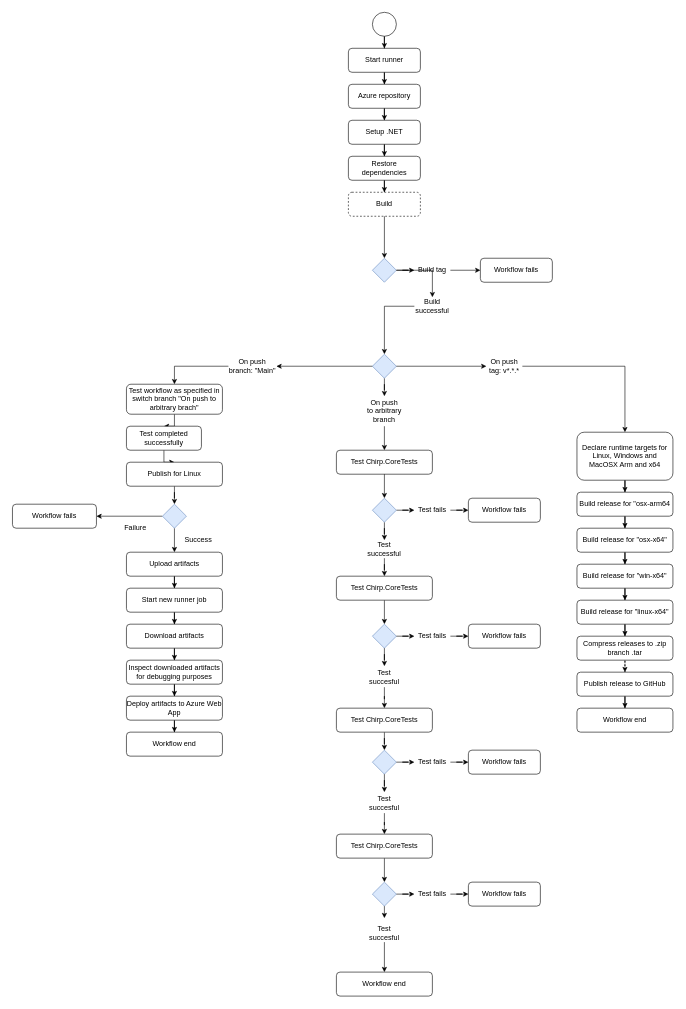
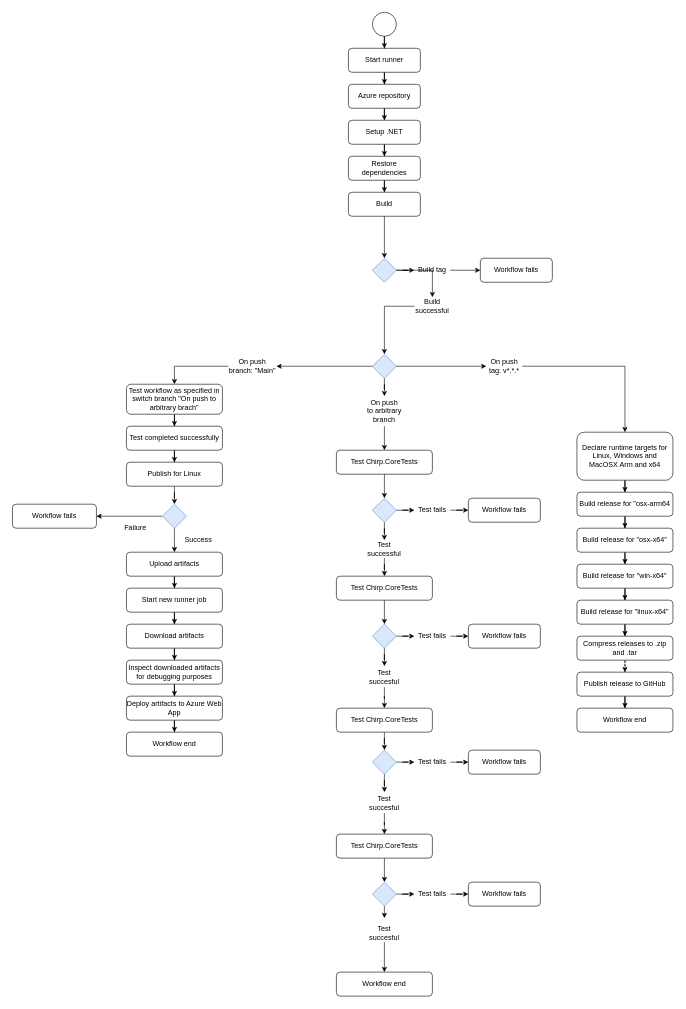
(384, 204) -> (384, 204)
(164, 438) -> (174, 438)
(625, 648) -> (625, 648)
